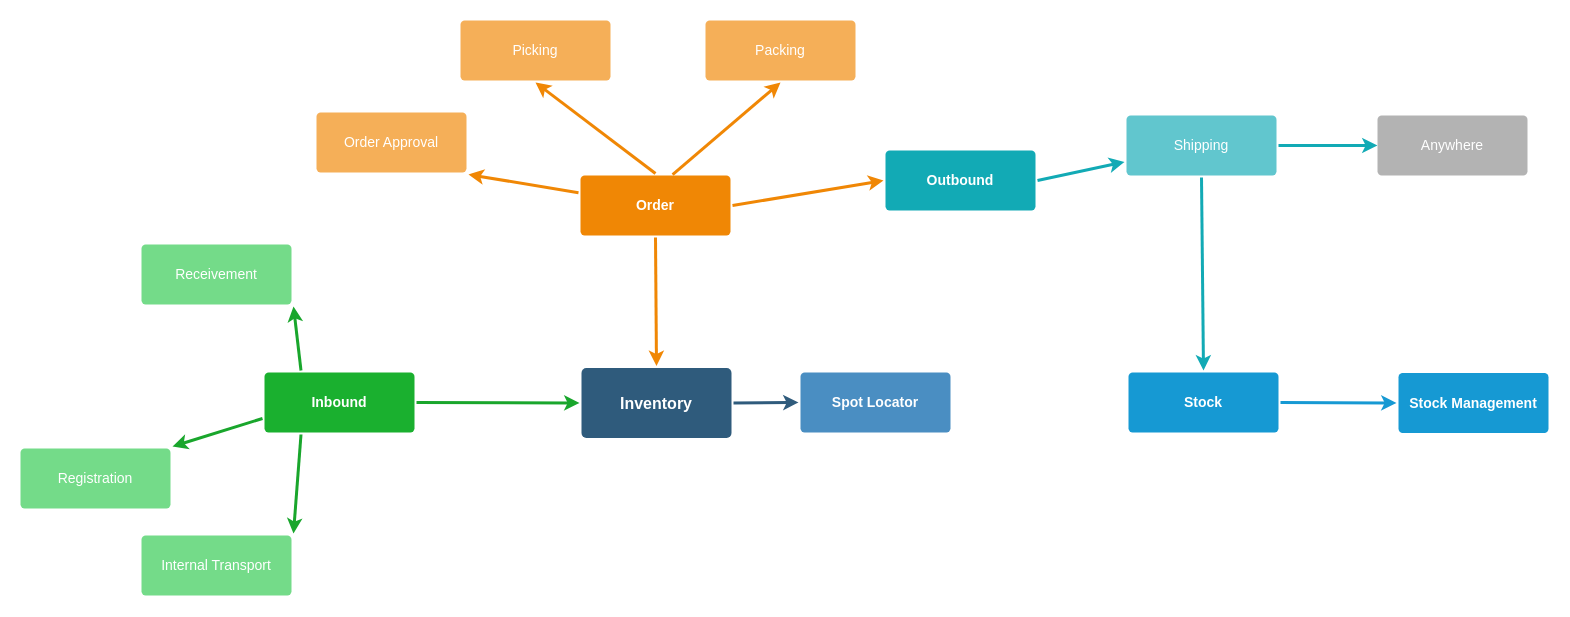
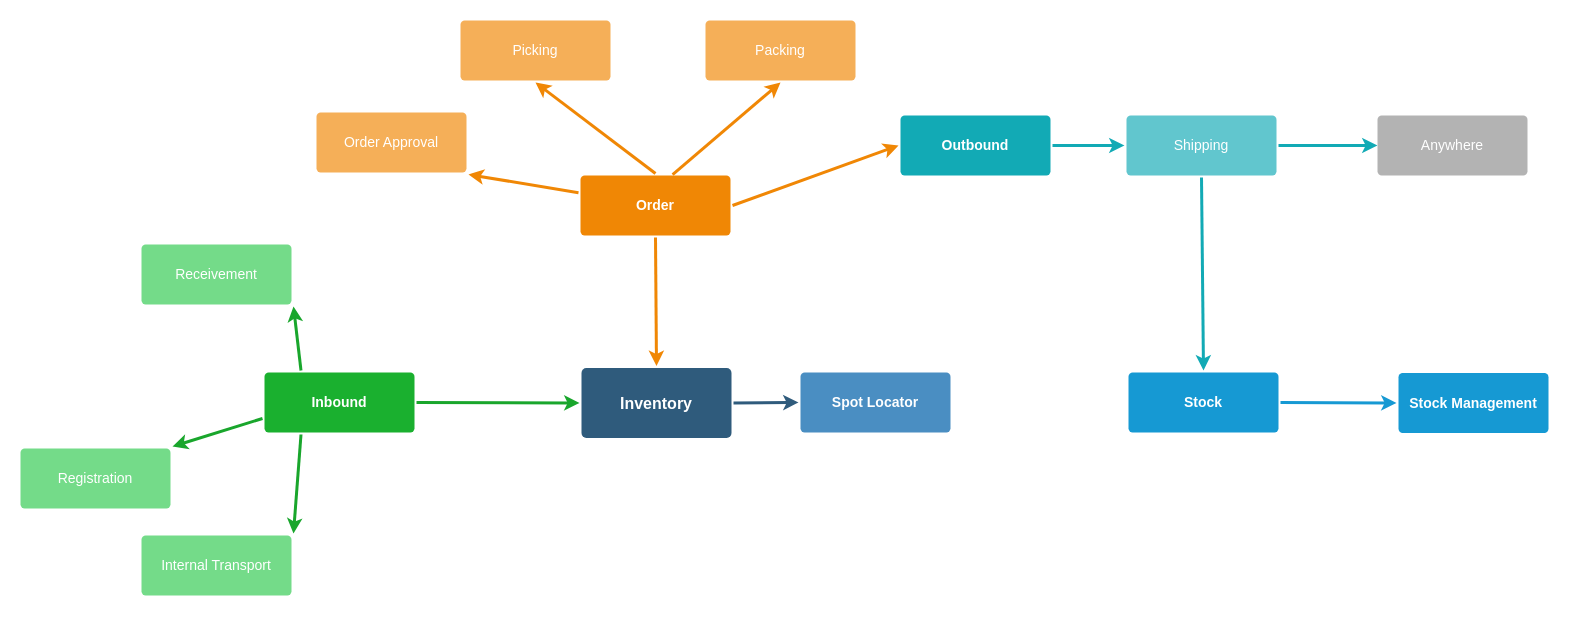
(961, 181) -> (976, 146)
